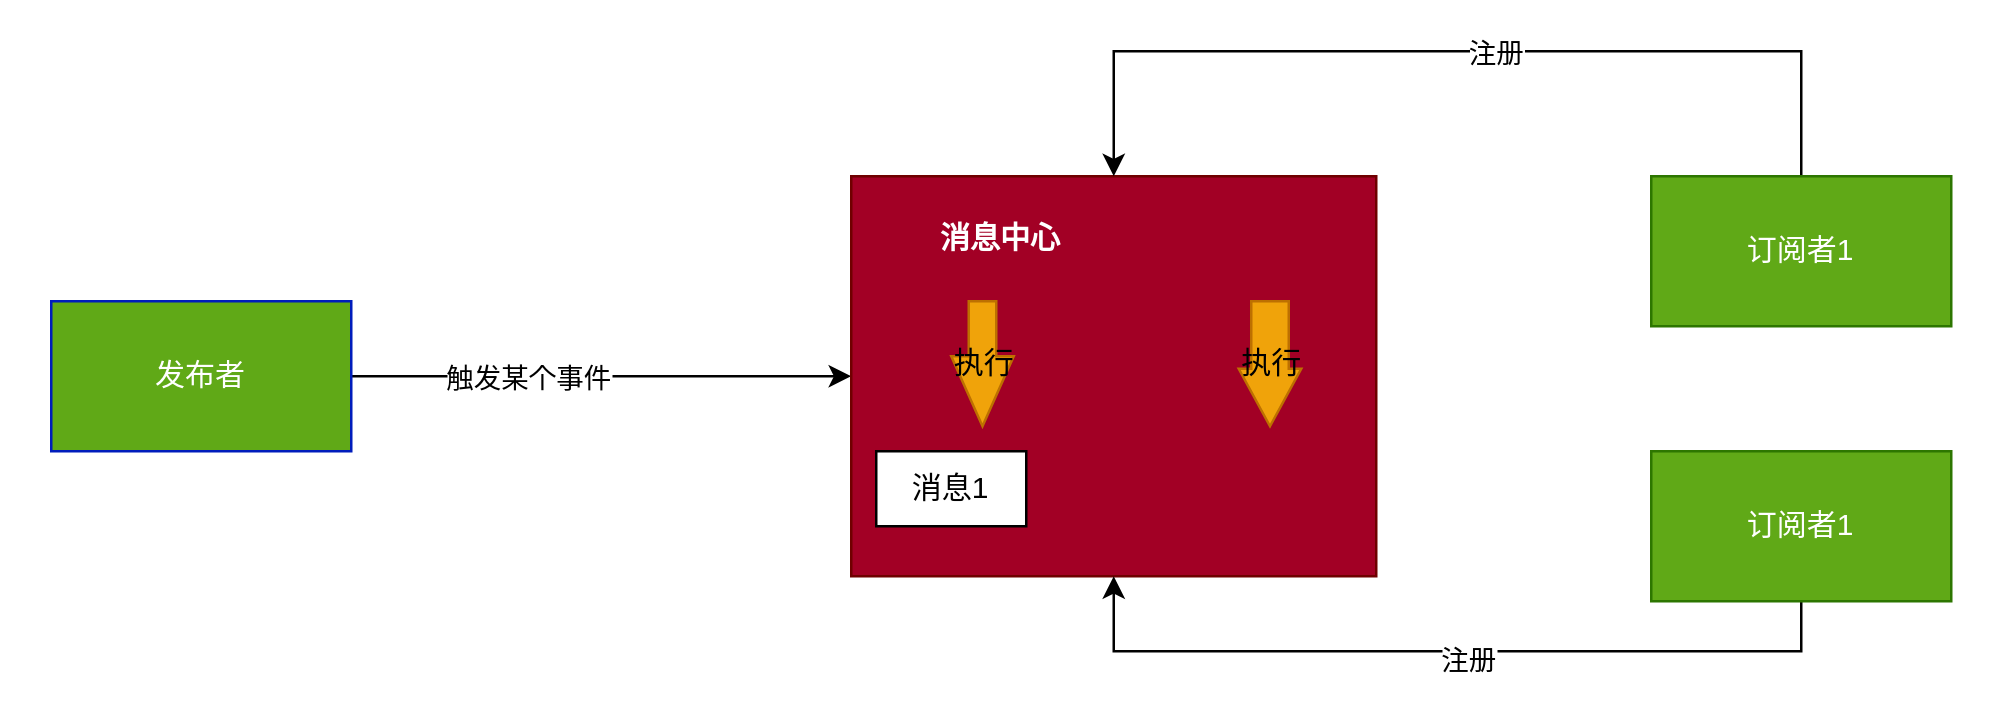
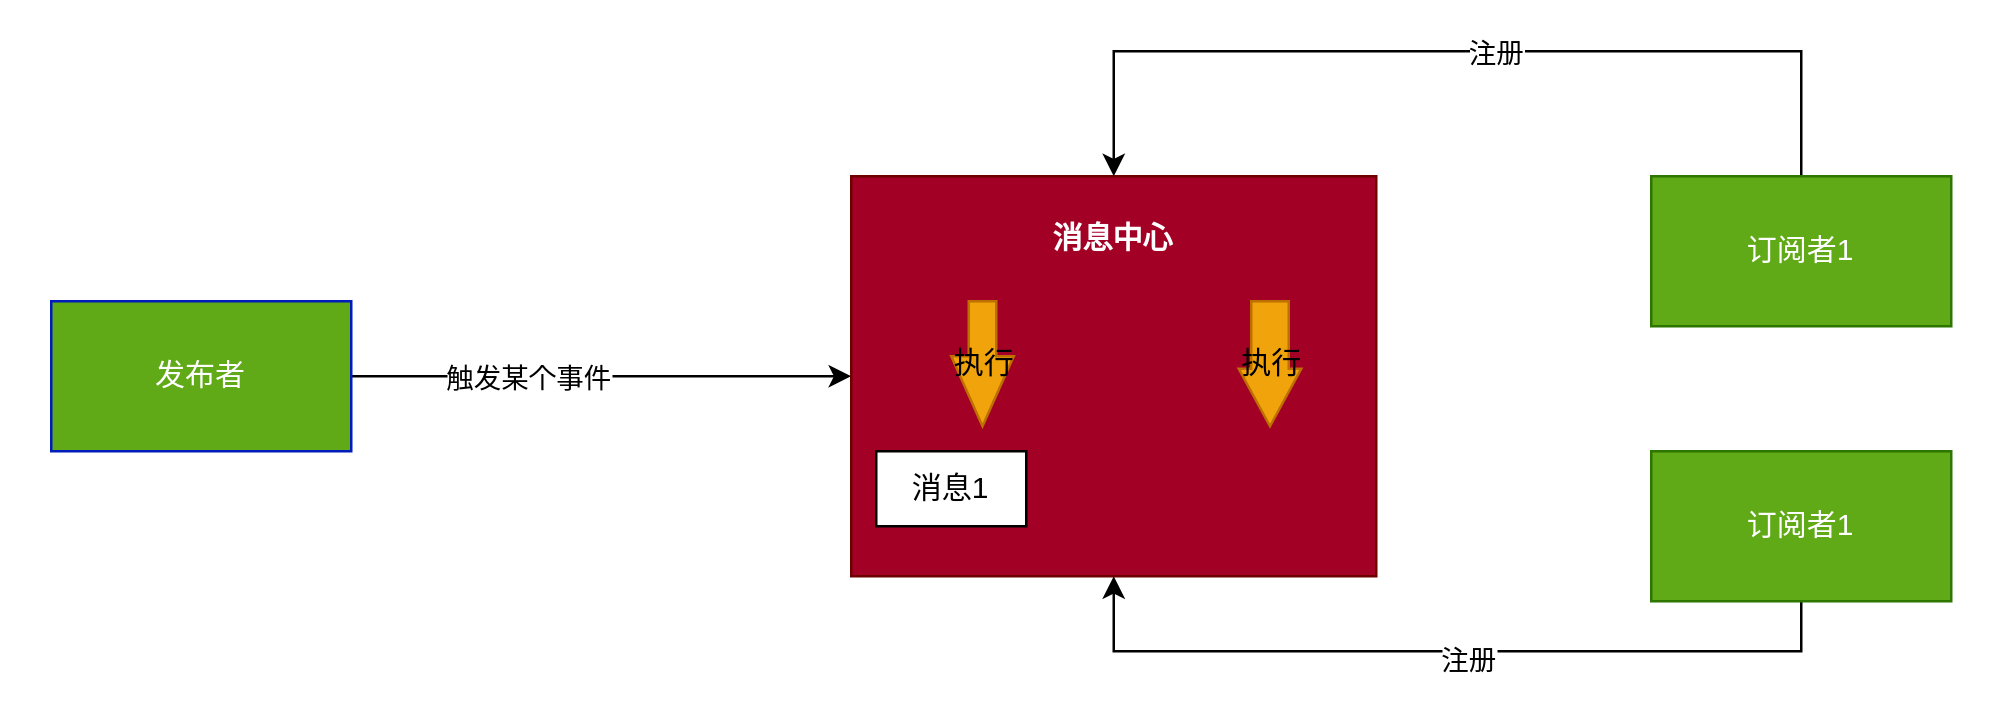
(1001, 239) -> (1114, 239)
